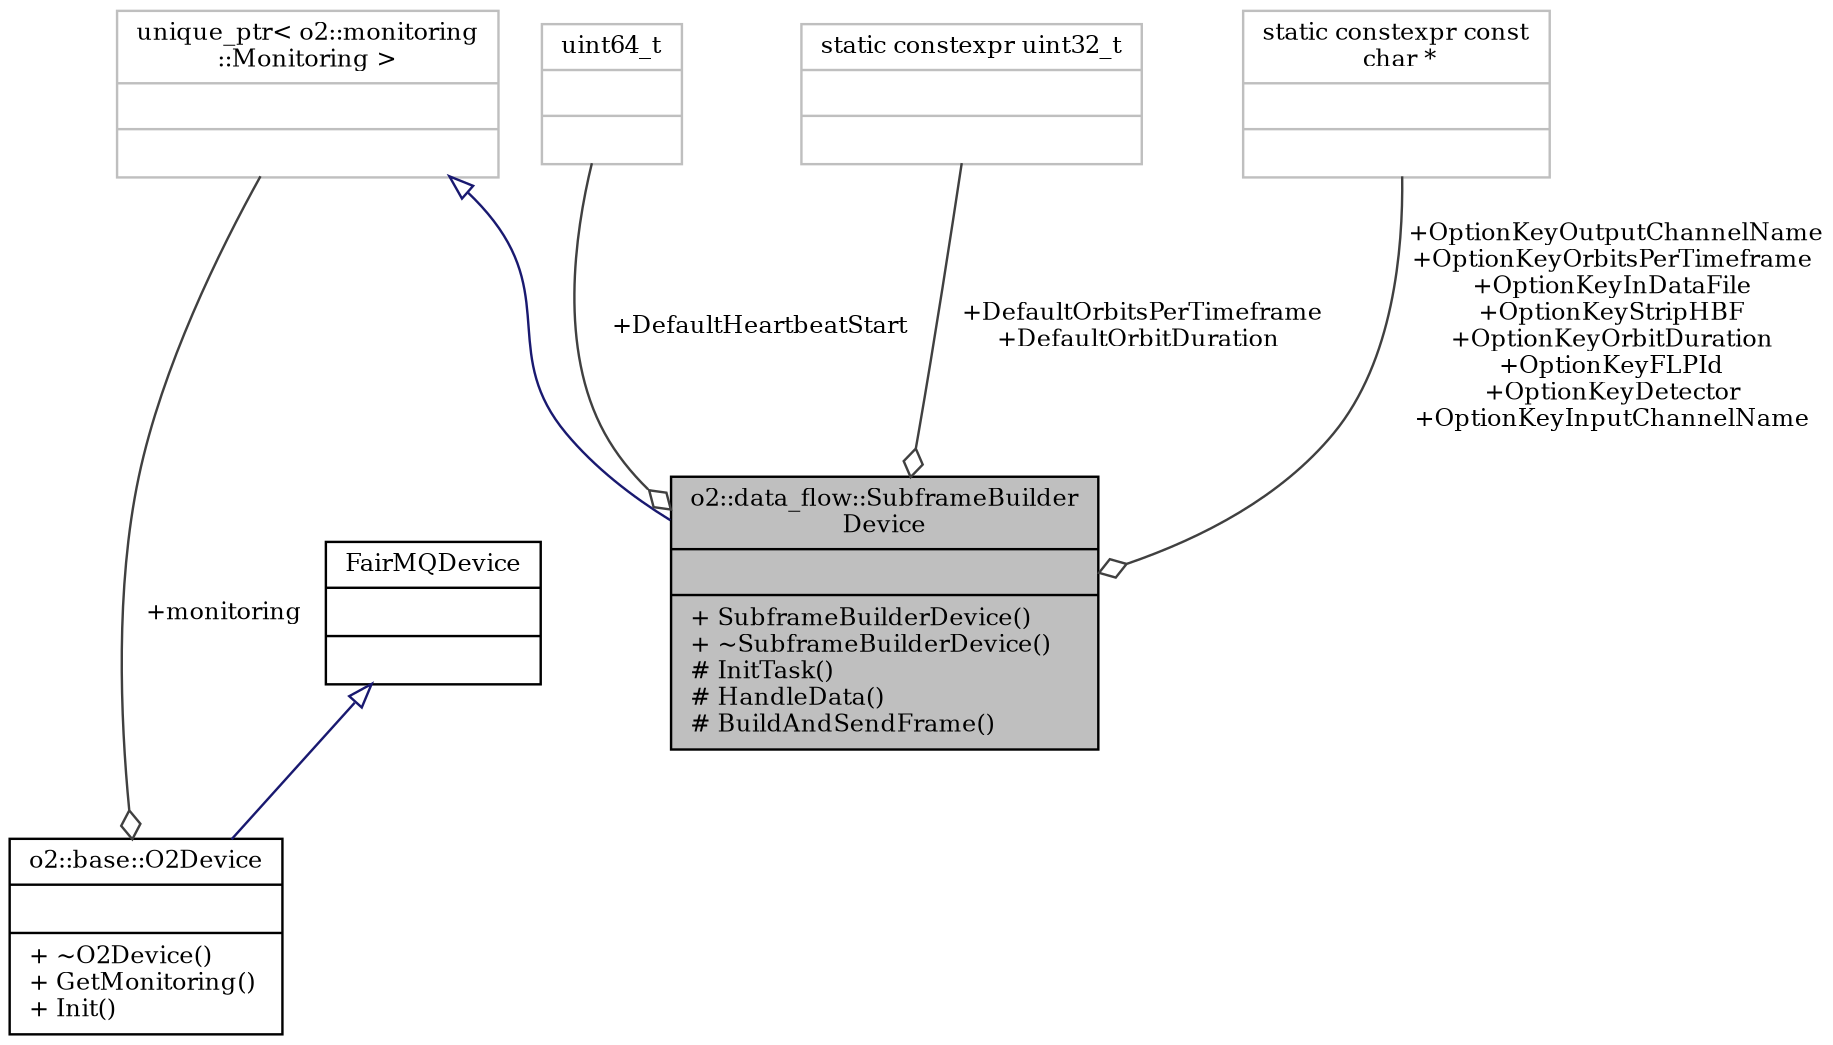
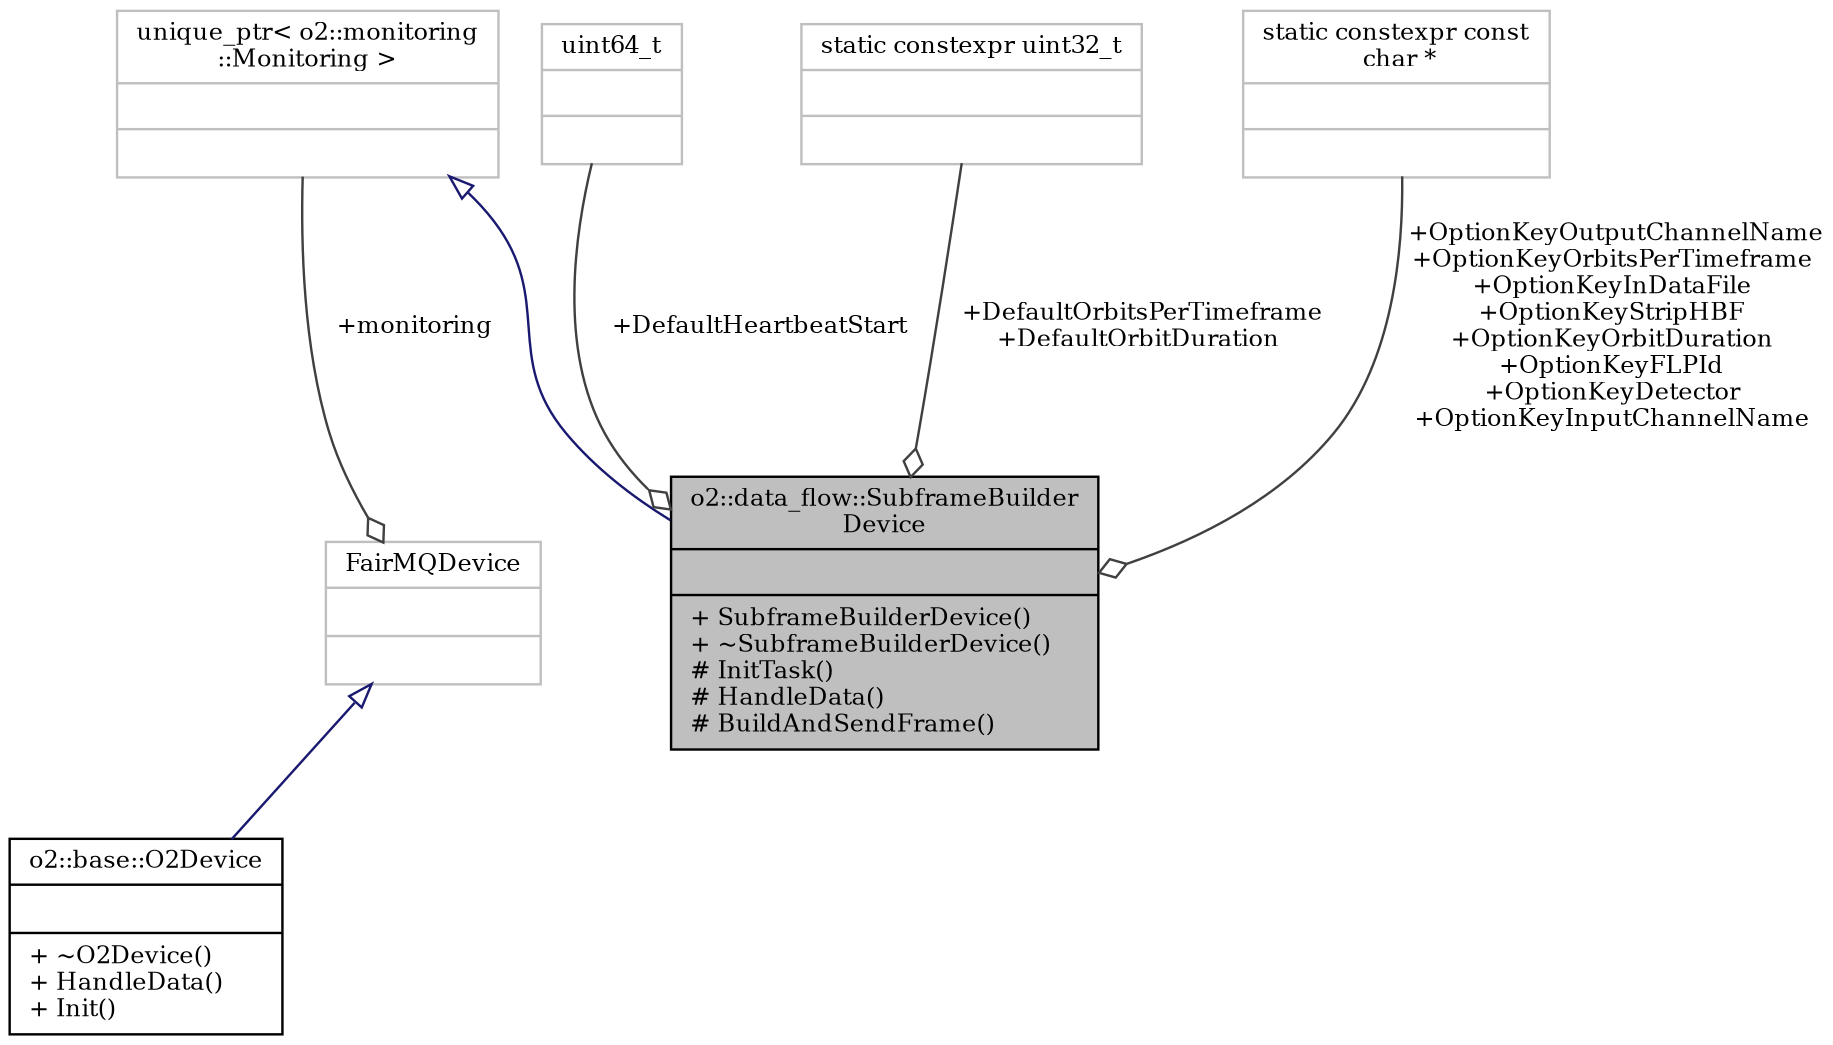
(138, 481) -> (312, 352)
(433, 613) -> (433, 613)
(142, 982) -> (127, 982)
